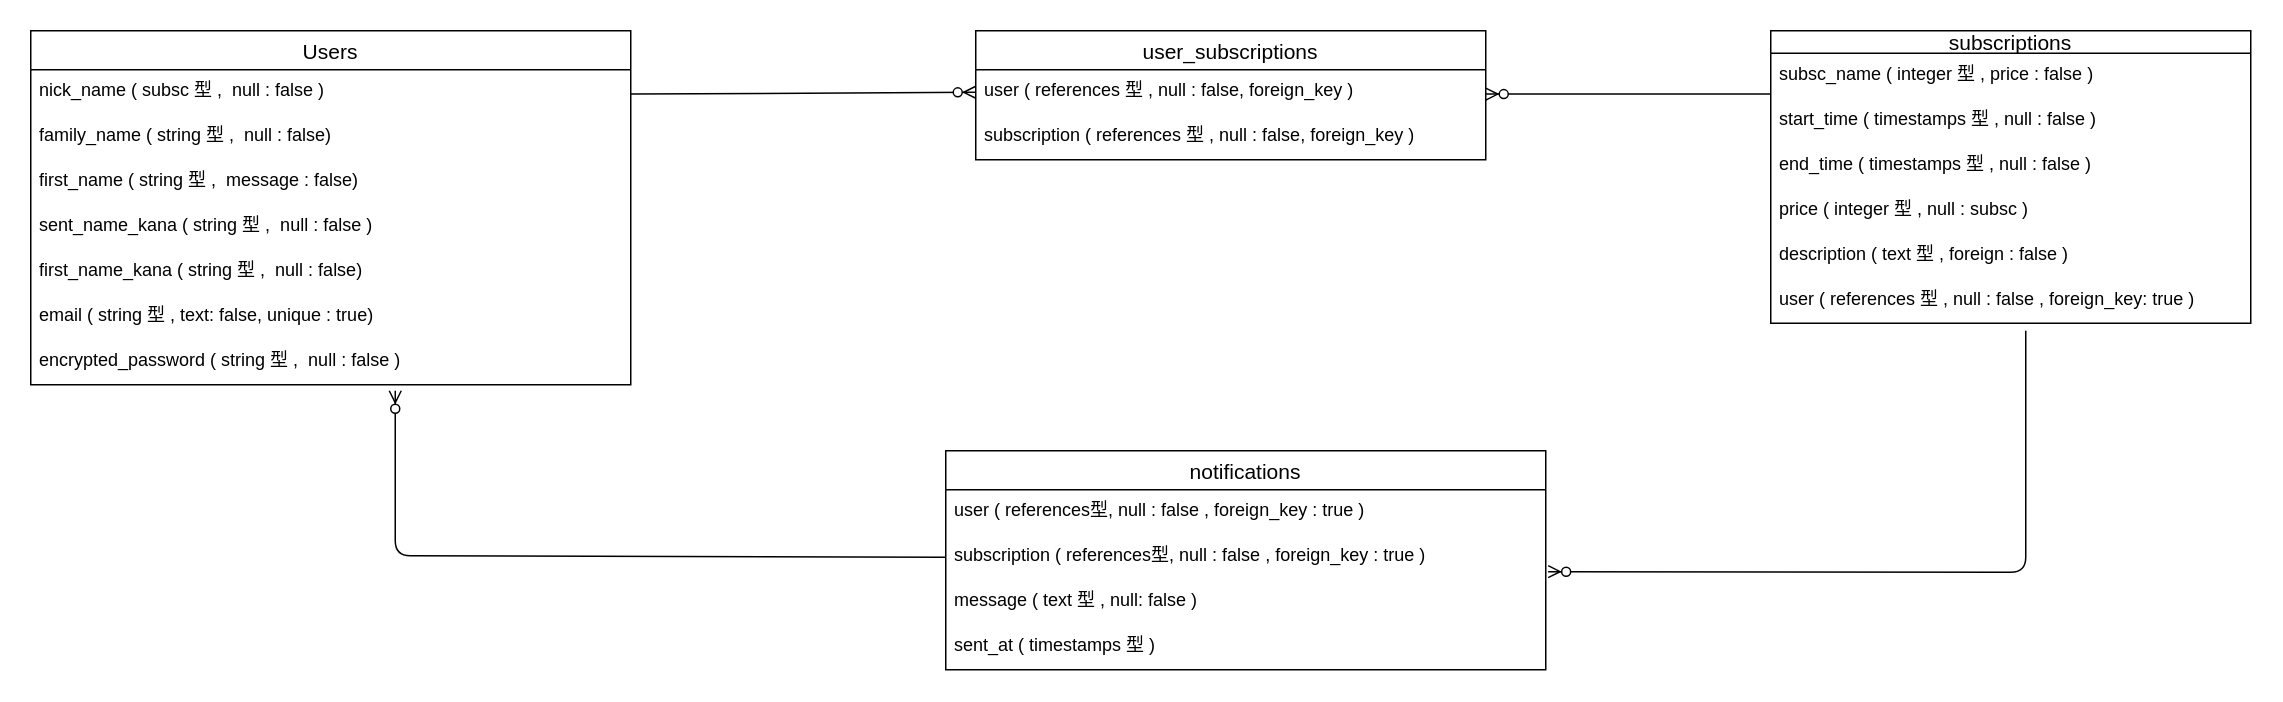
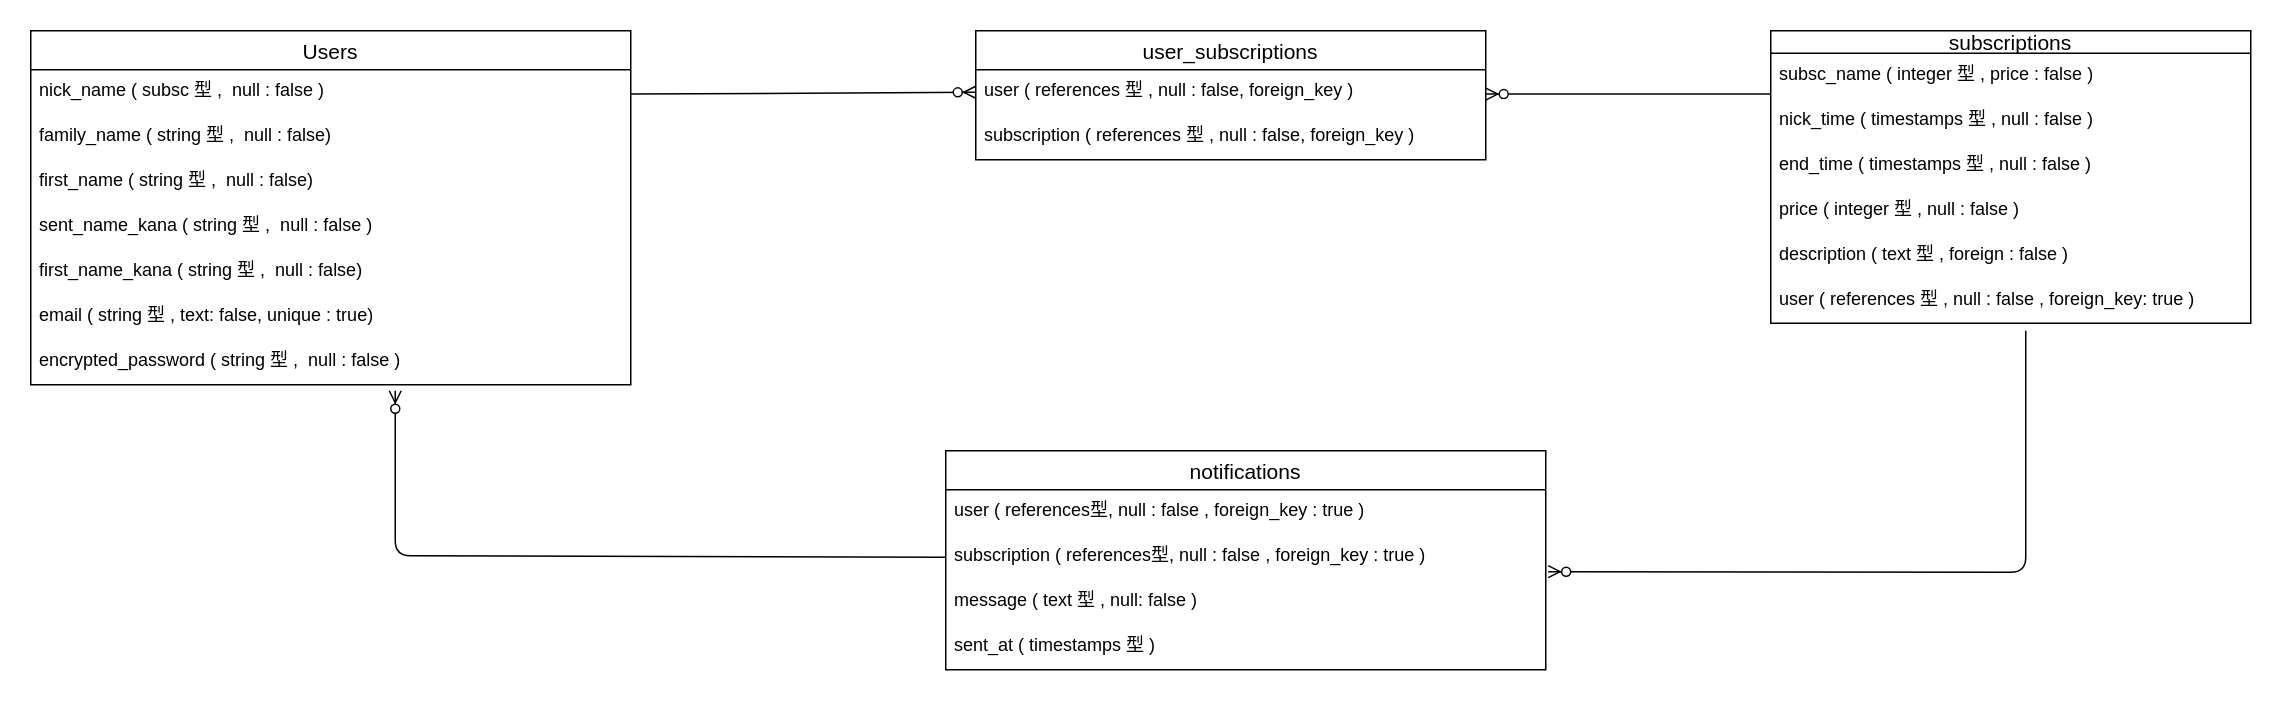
(1960, 119) -> (1952, 119)
(224, 180) -> (204, 180)
(1922, 209) -> (1919, 209)
